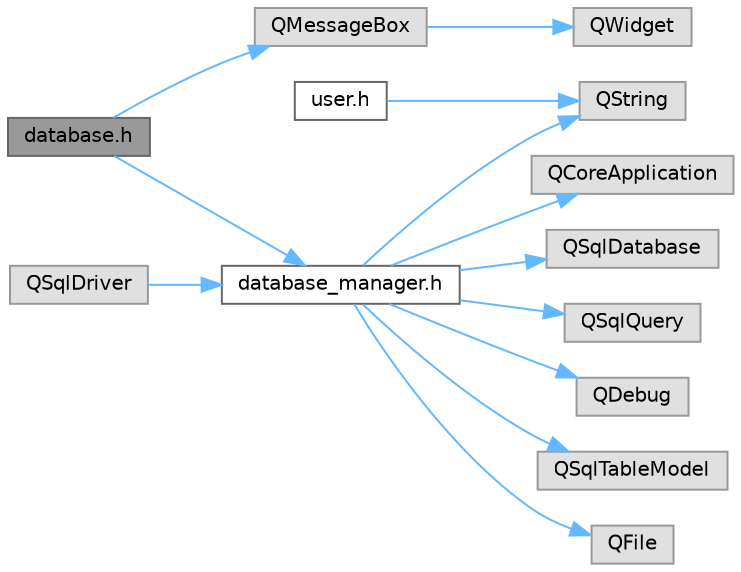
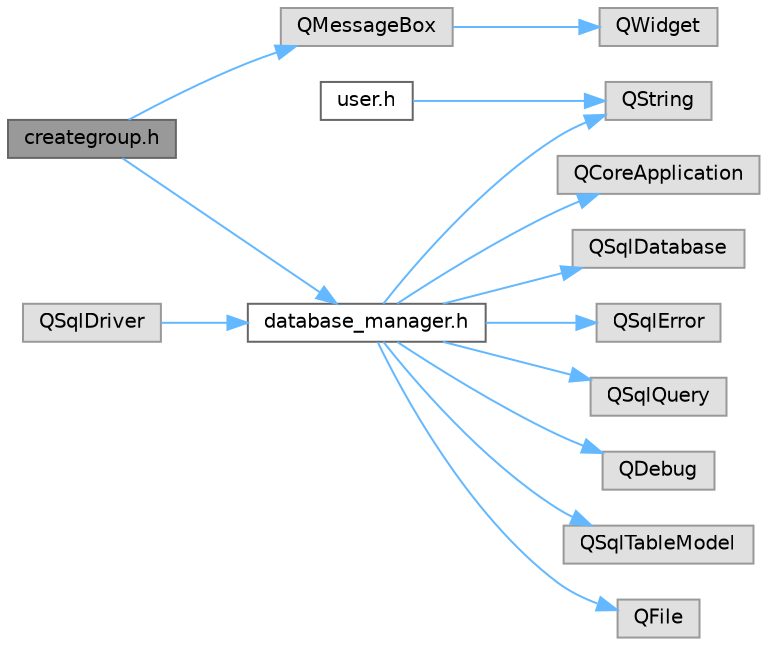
(79, 137) -> (92, 139)
none -> (659, 323)
